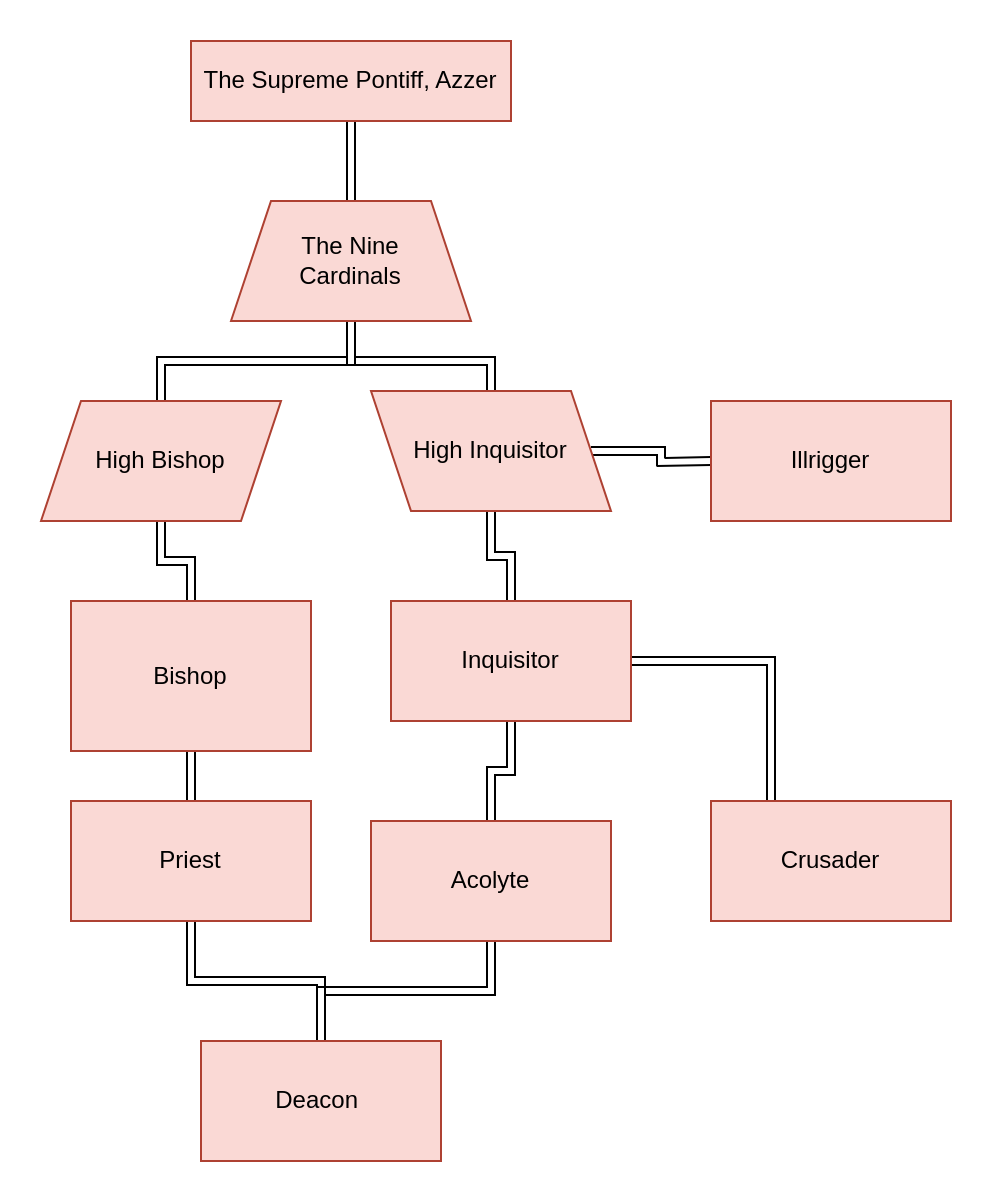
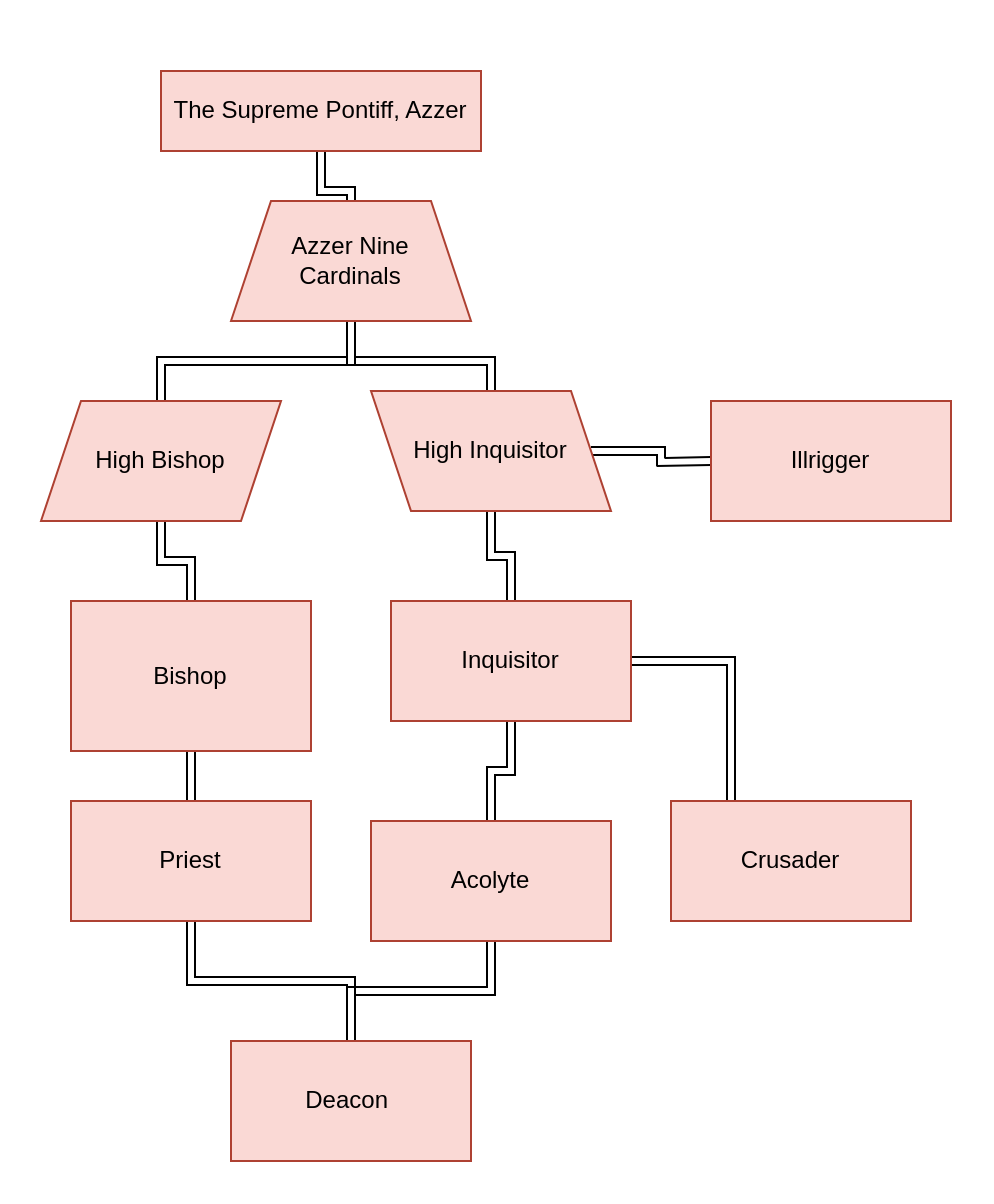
(351, 81) -> (321, 111)
(351, 261) -> (351, 261)
(831, 861) -> (791, 861)
(321, 1101) -> (351, 1101)
